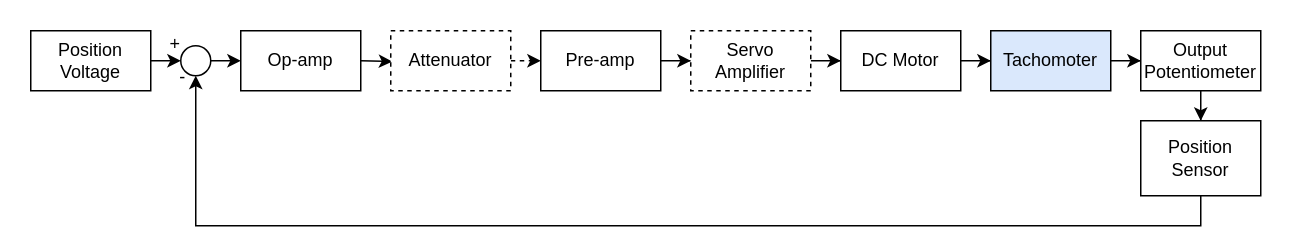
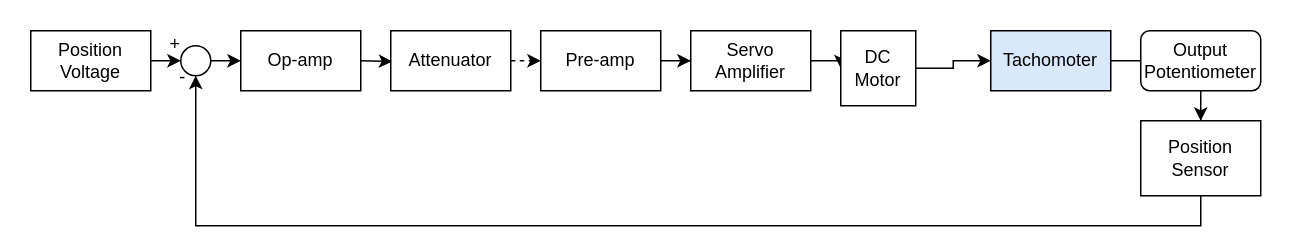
(451, 61) -> (451, 61)
(751, 61) -> (751, 61)
(901, 61) -> (878, 68)
(1129, 61) -> (1133, 61)
(1201, 61) -> (1201, 61)
